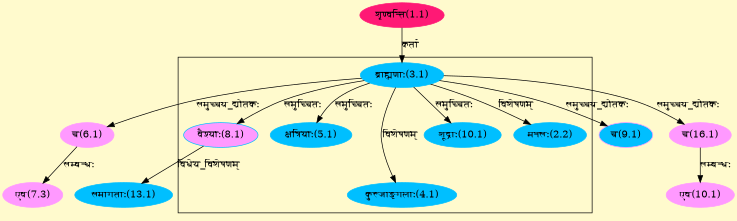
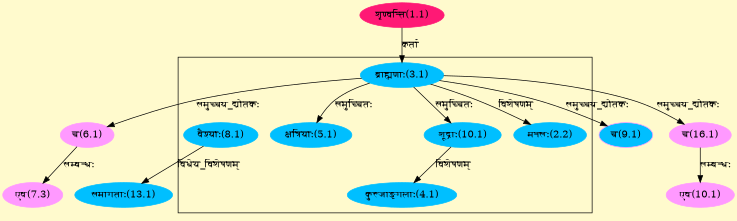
(302, 94) -> none
(381, 132) -> (435, 162)
(221, 135) -> (221, 135)
